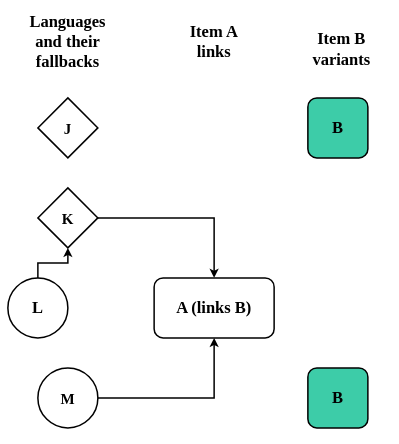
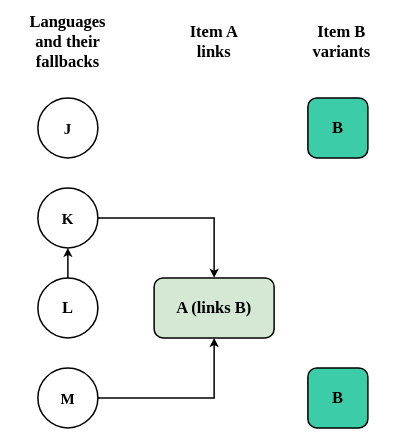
(342, 49) -> (342, 42)
(68, 128) -> (68, 128)
(68, 218) -> (68, 218)
(38, 308) -> (68, 308)
(214, 308) -> (214, 308)
